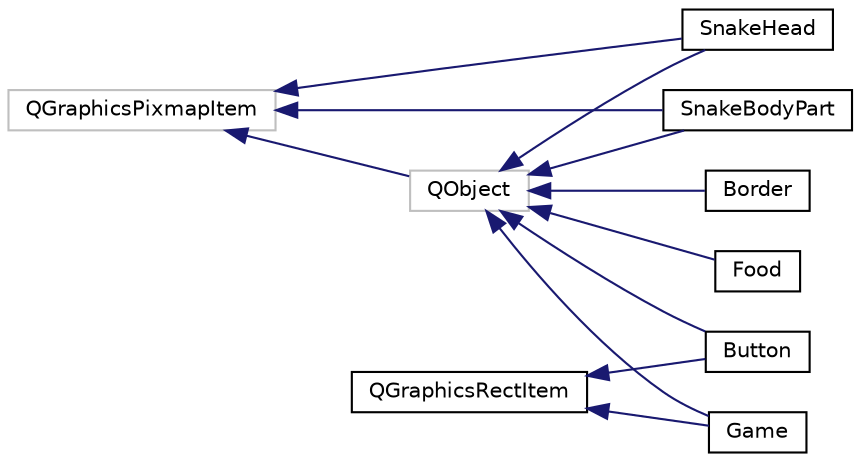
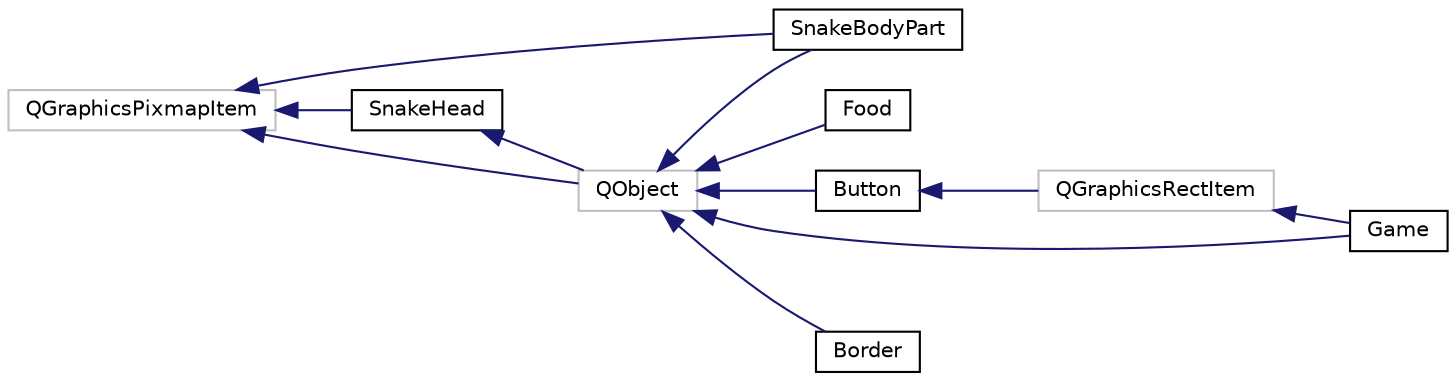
(619, 95) -> (543, 154)
(657, 366) -> (990, 191)
(469, 392) -> (1156, 191)
